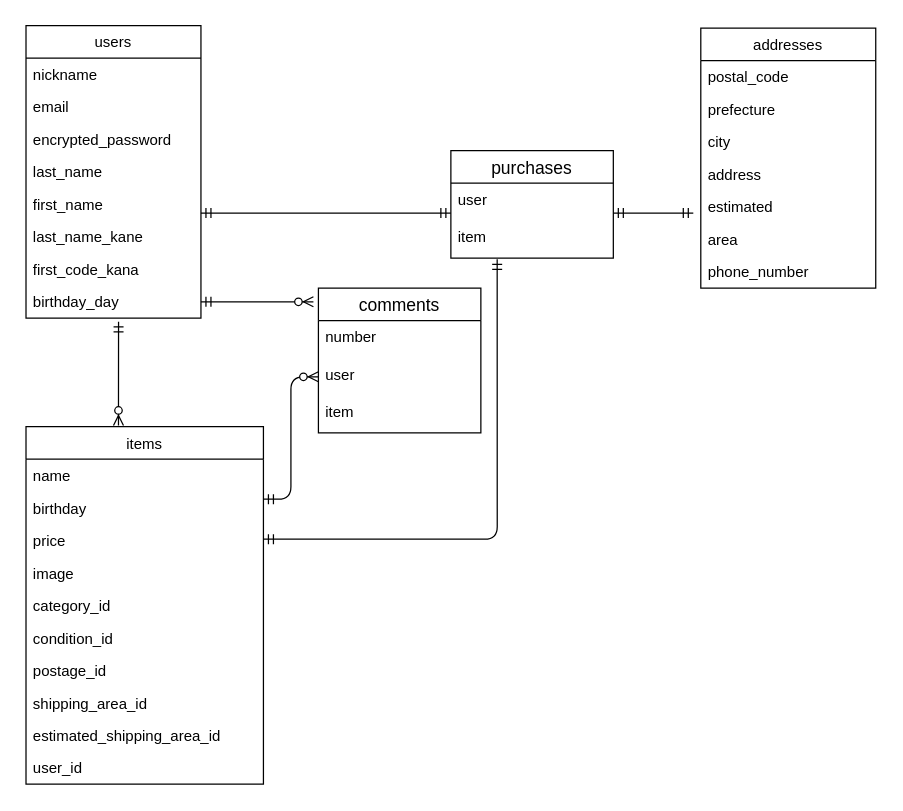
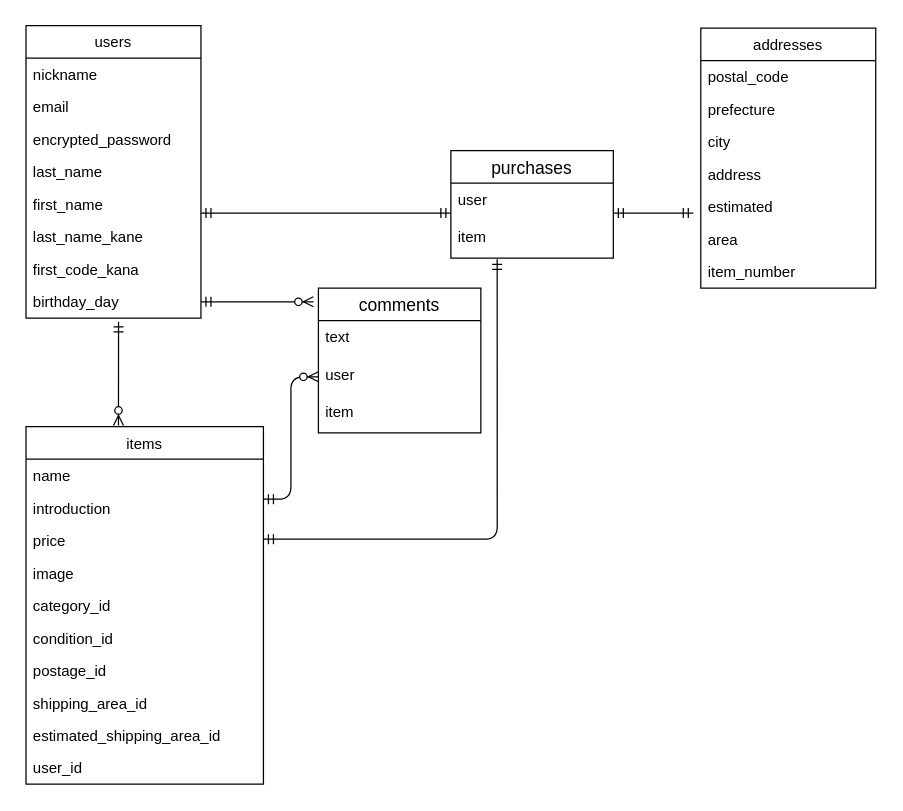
(758, 273) -> (752, 273)
(350, 338) -> (342, 338)
(64, 509) -> (79, 509)
